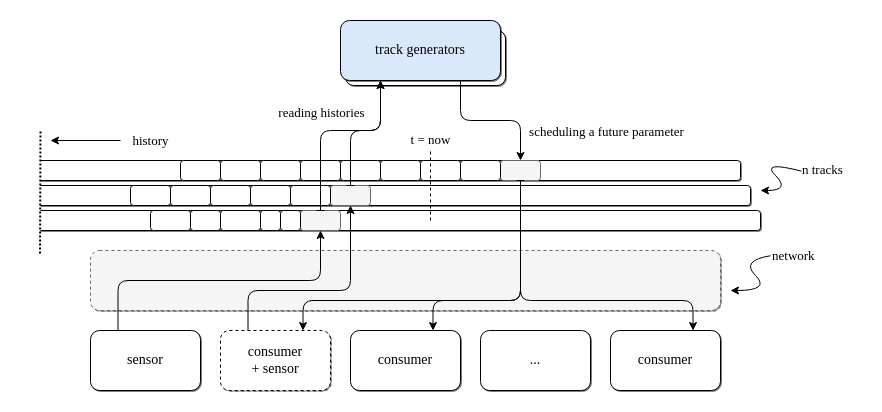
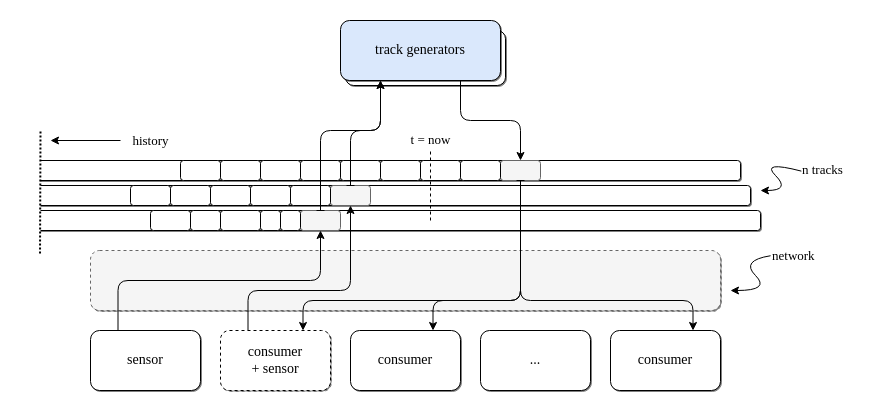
(322, 113) -> none
(607, 132) -> none
